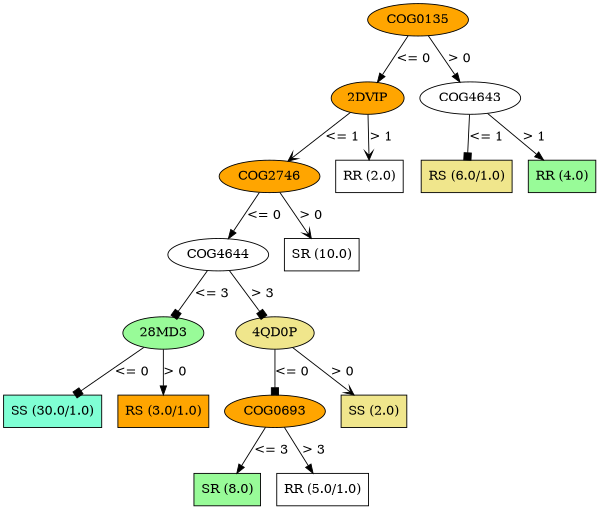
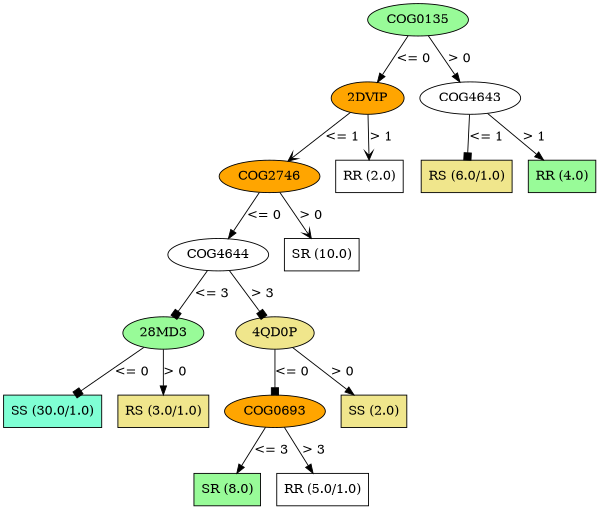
(418, 20) -> (418, 20)
(320, 368) -> (320, 368)
(163, 411) -> (163, 411)
